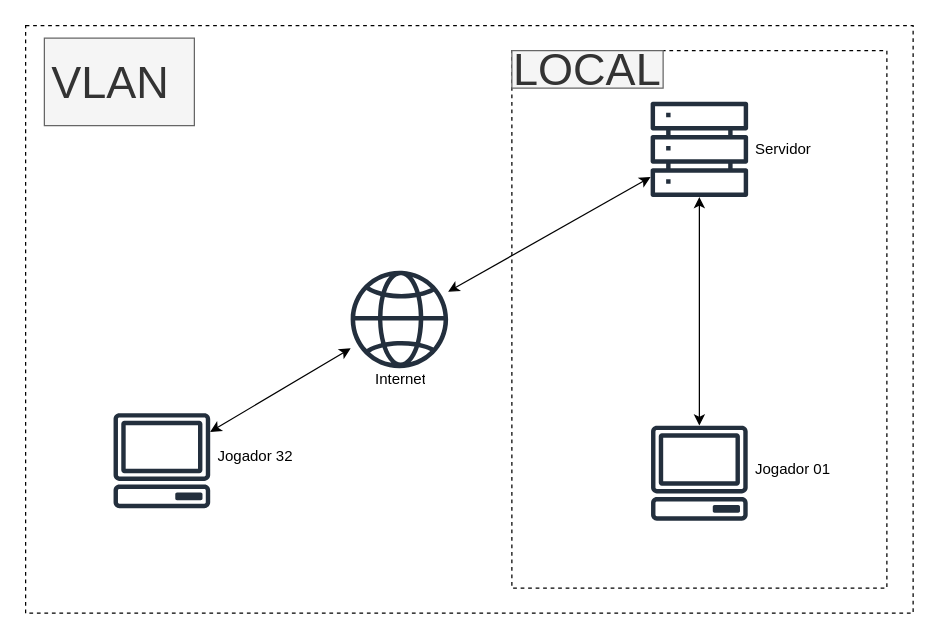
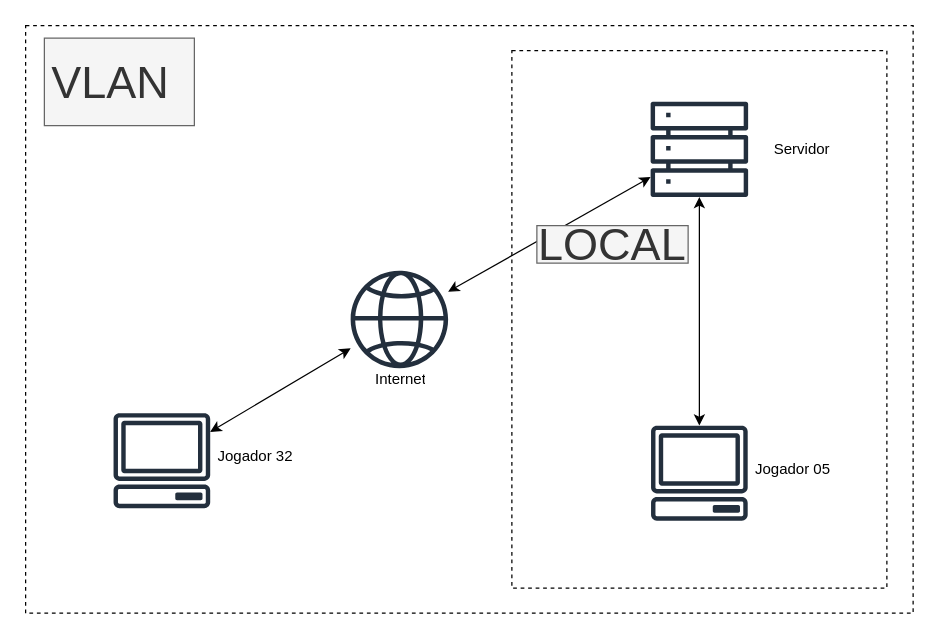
(588, 69) -> (613, 244)
(786, 149) -> (804, 149)
(796, 469) -> (796, 469)
